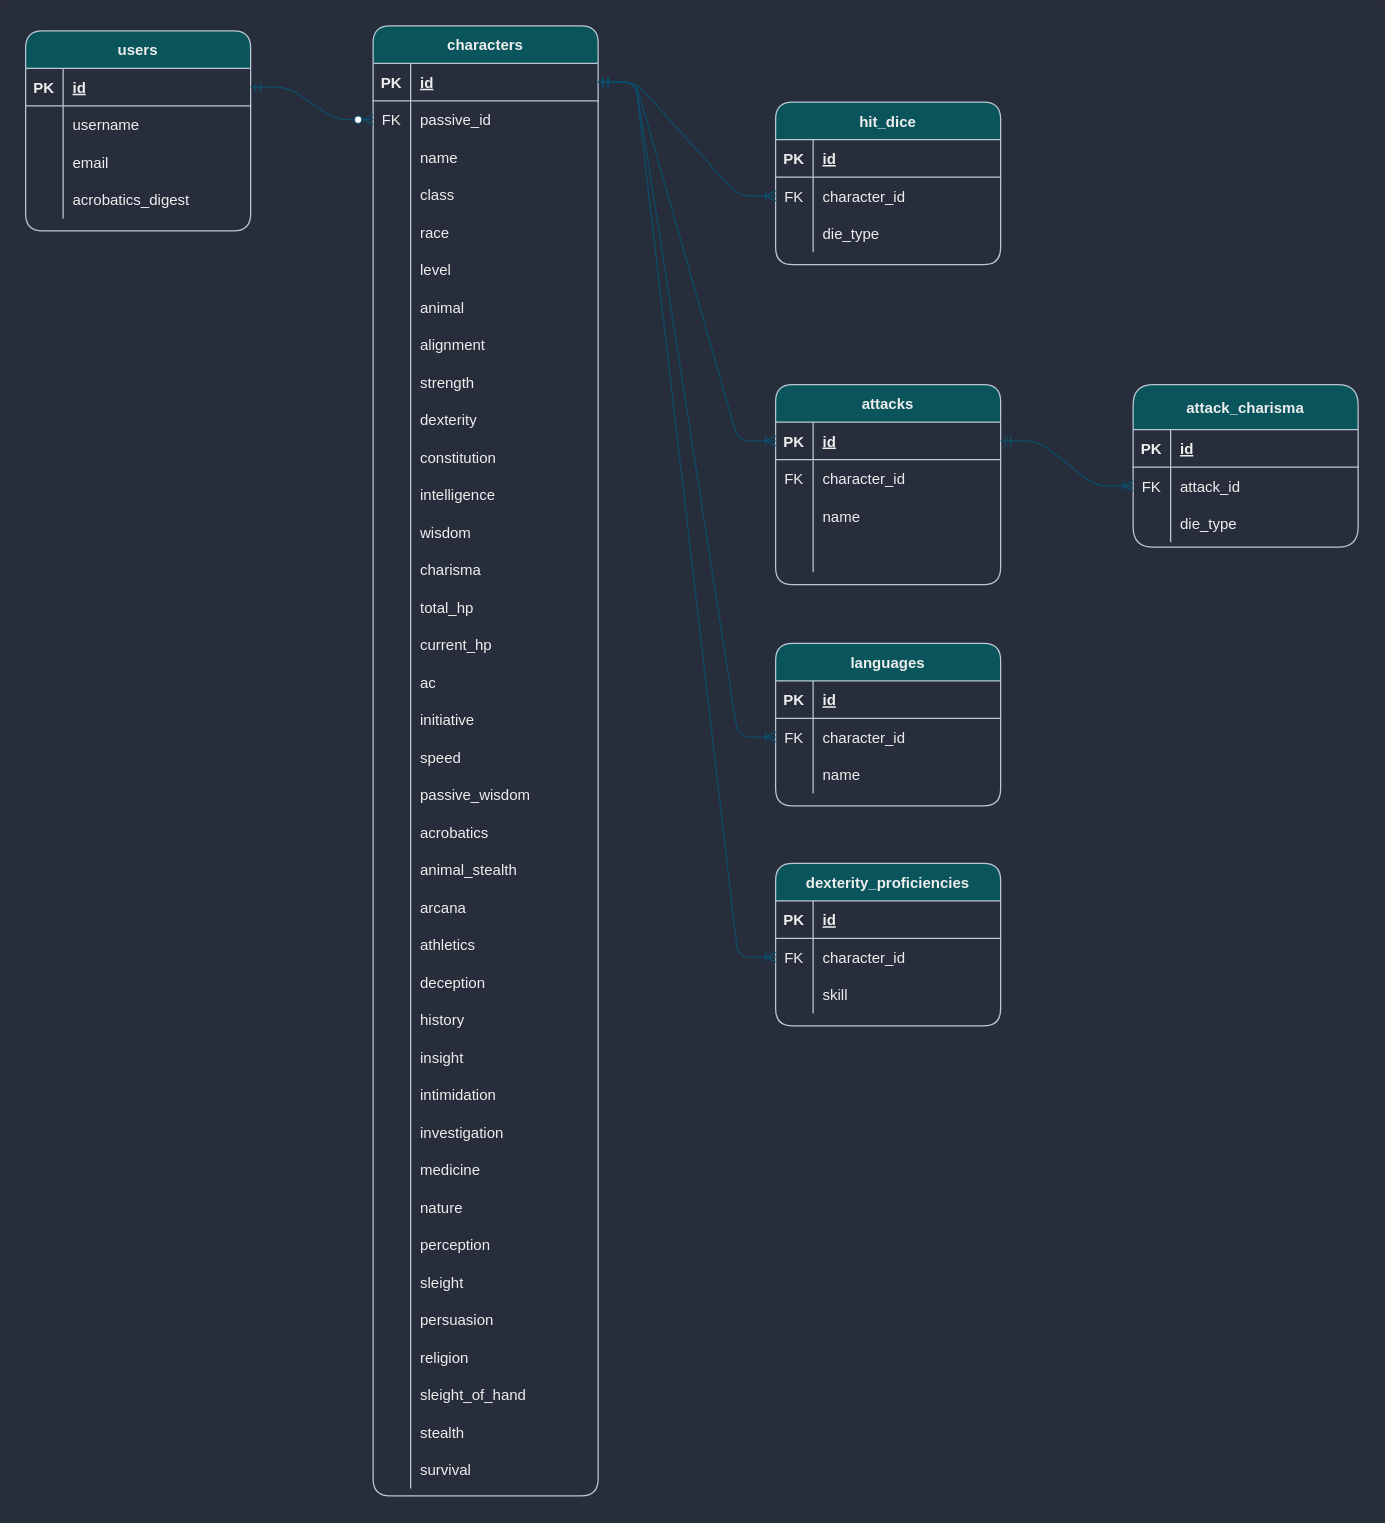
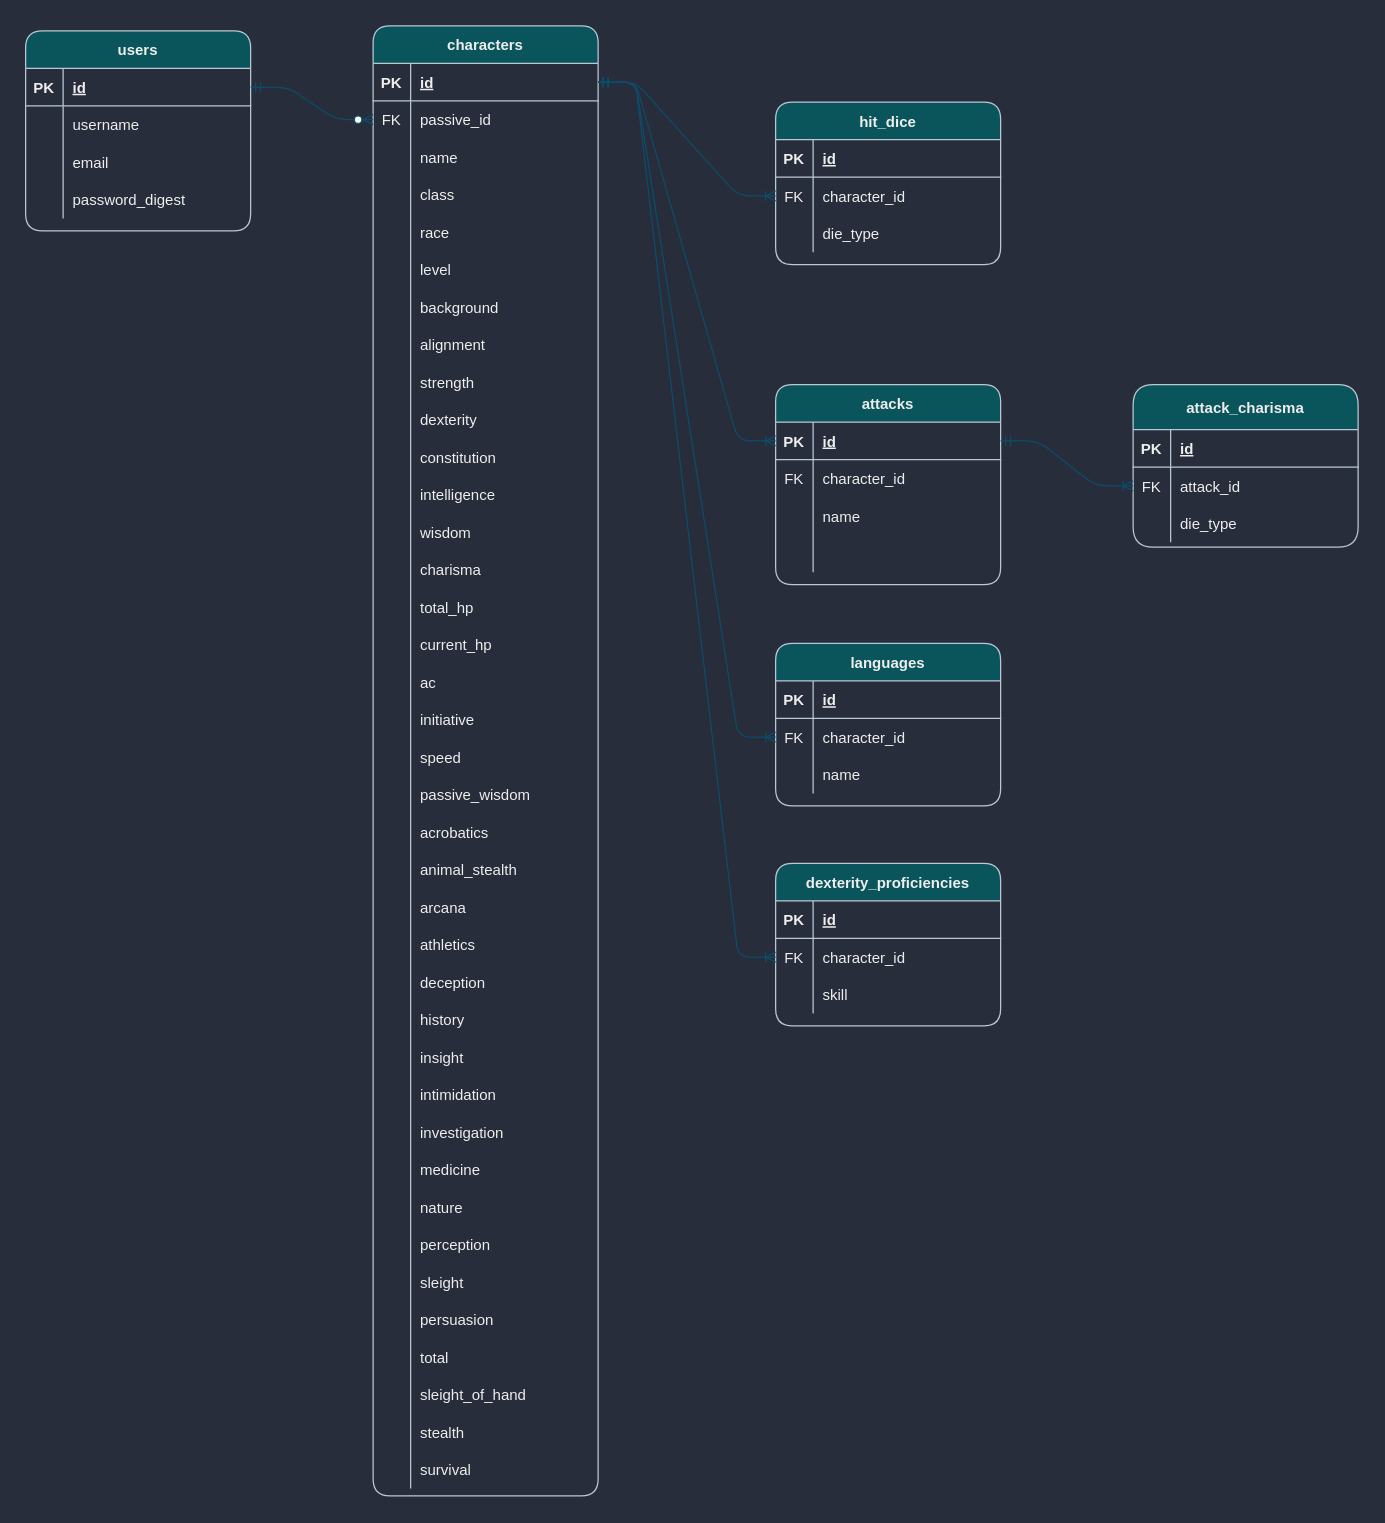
(140, 200) -> (134, 200)
(441, 308) -> (462, 308)
(448, 1358) -> (439, 1358)
